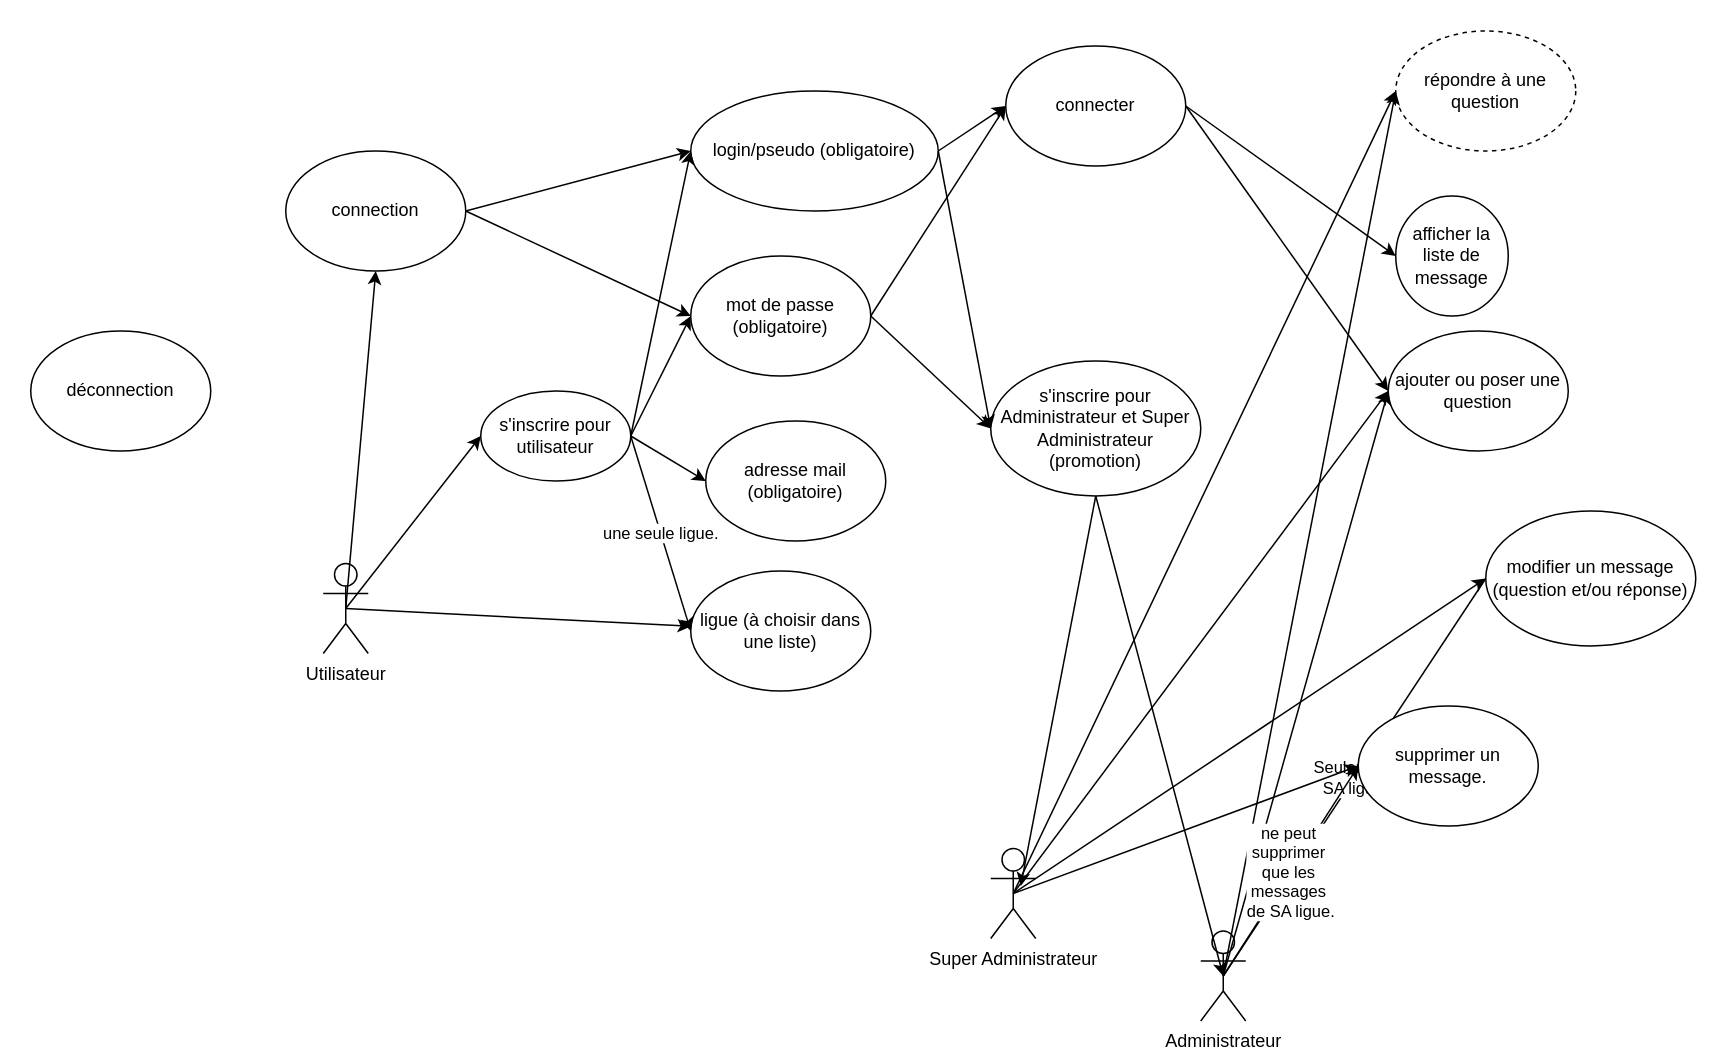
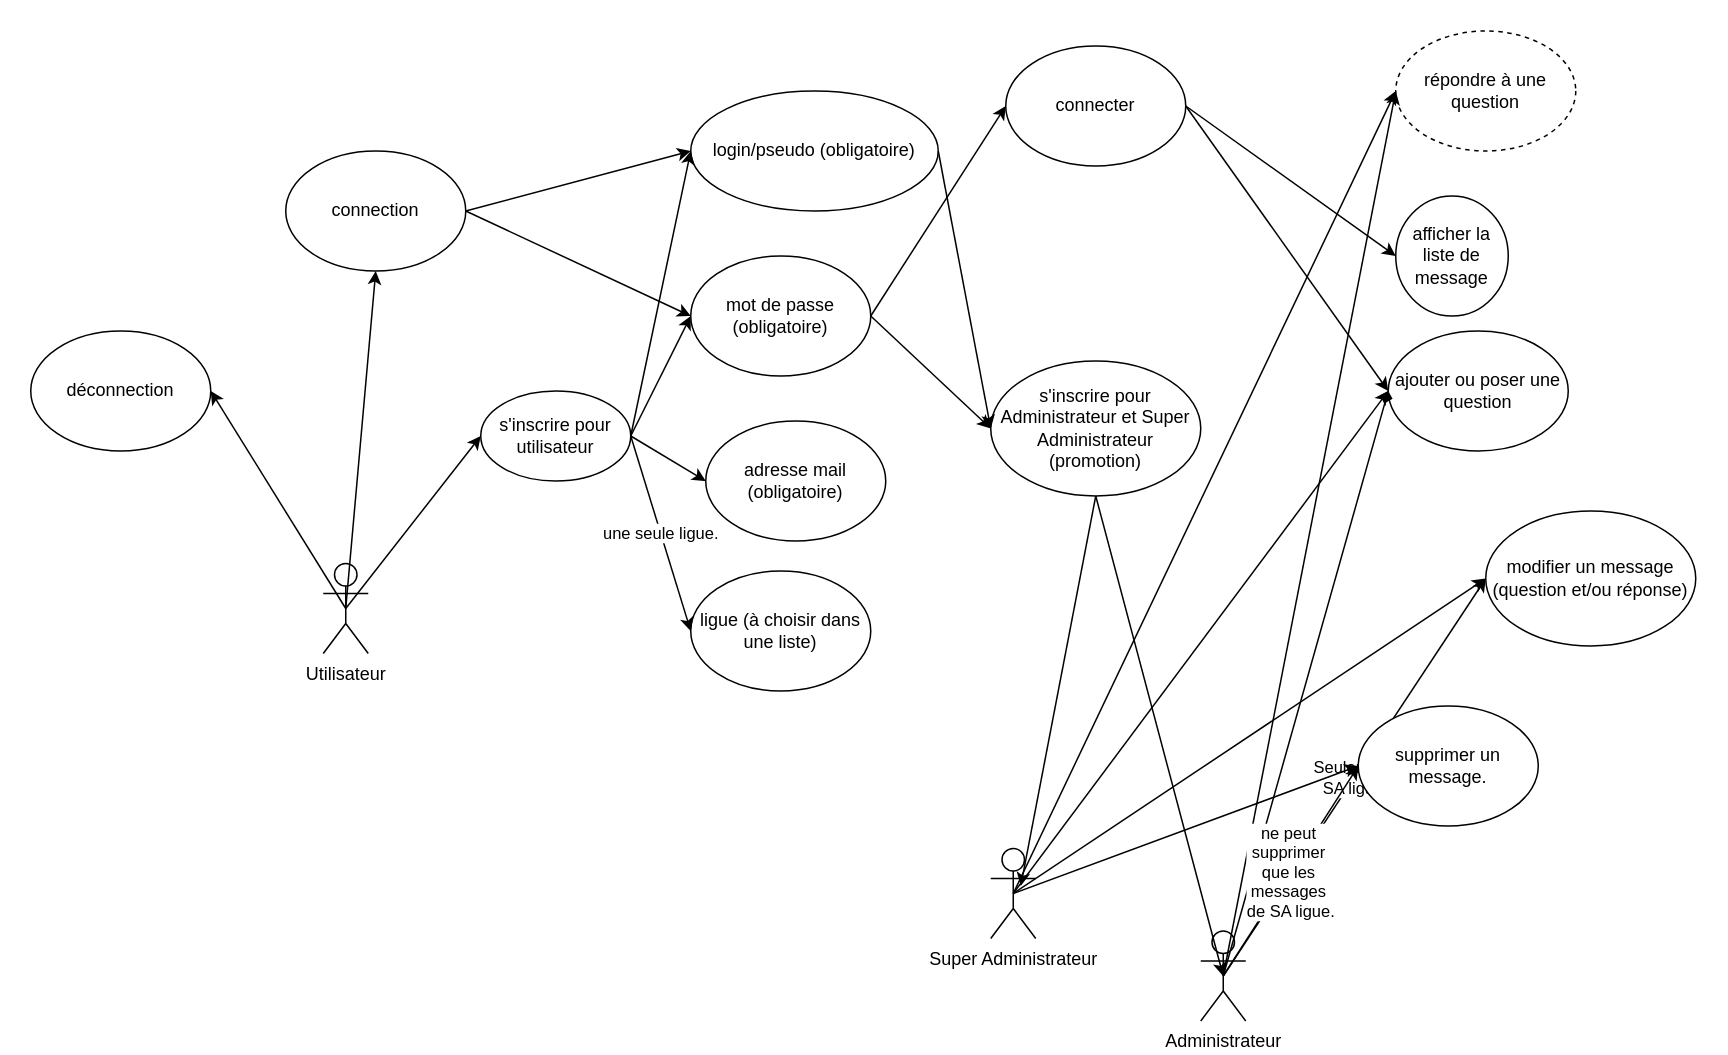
(969, 130) -> none
(1385, 402) -> (1385, 403)
(1481, 585) -> (1479, 588)
(515, 617) -> (279, 501)
